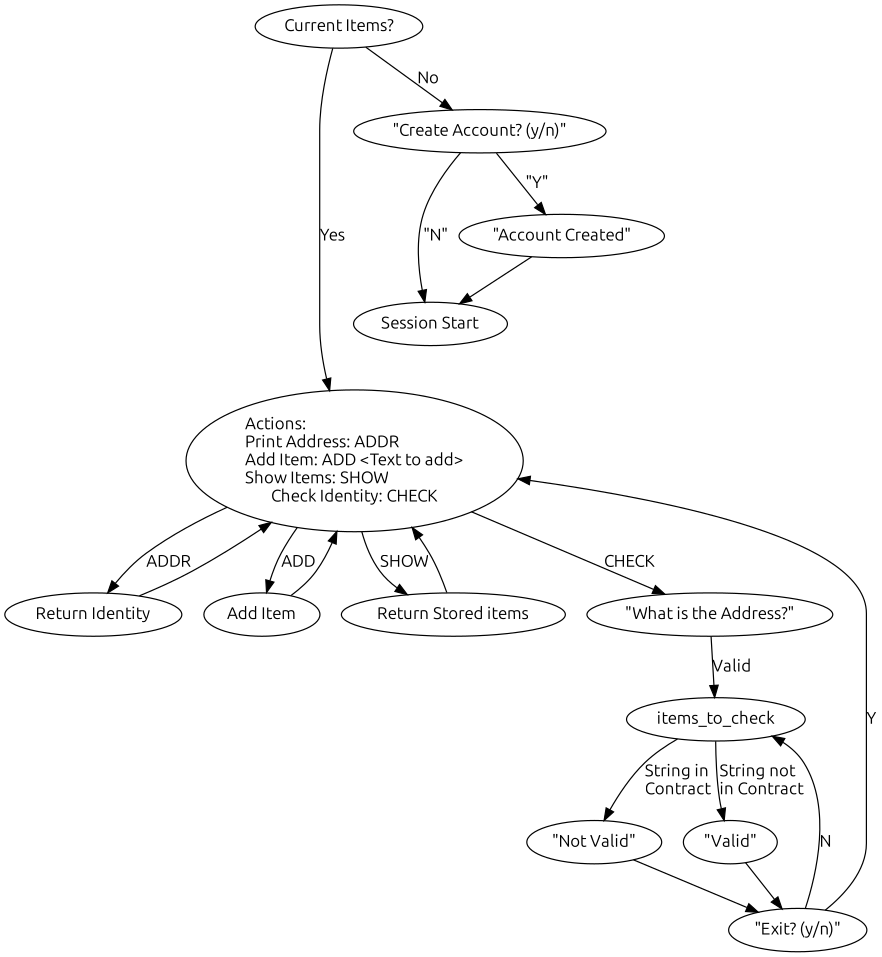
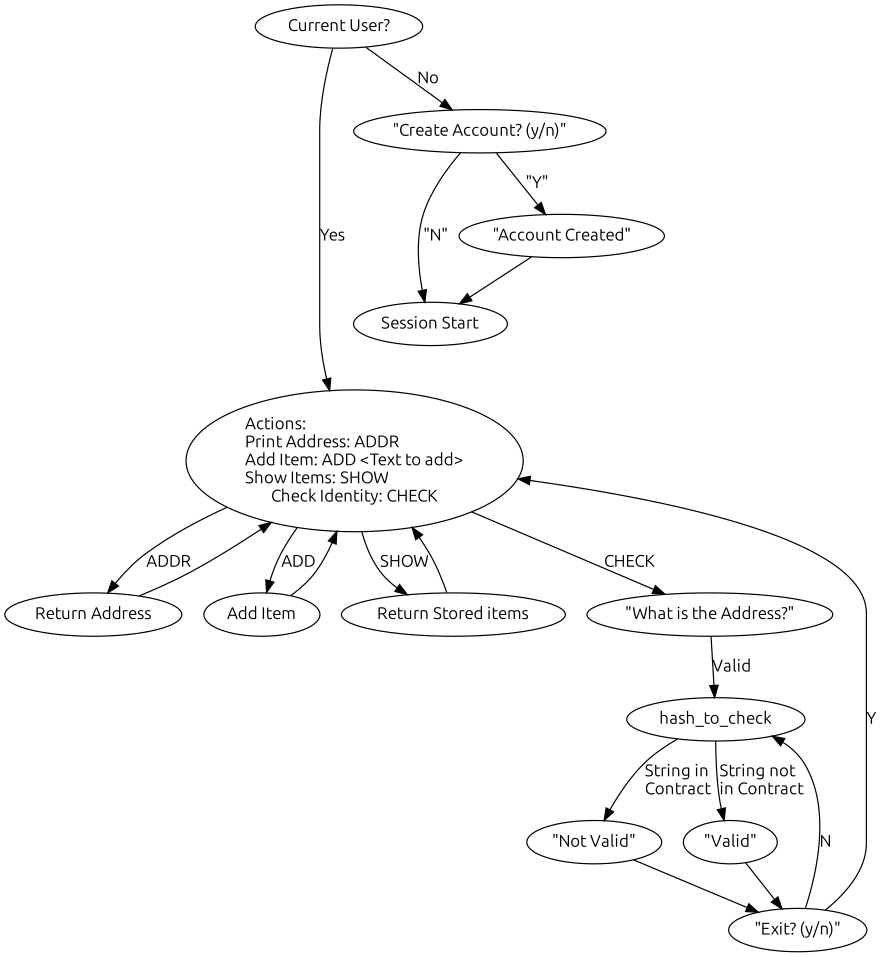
(339, 26) -> (339, 26)
(93, 615) -> (93, 615)
(716, 719) -> (716, 719)
